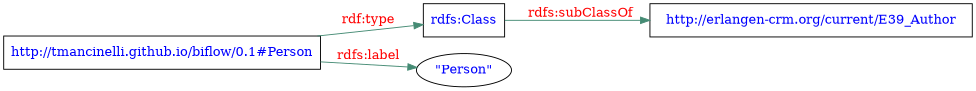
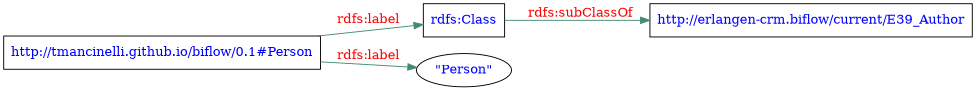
(369, 20) -> (369, 20)
(811, 20) -> (811, 20)
